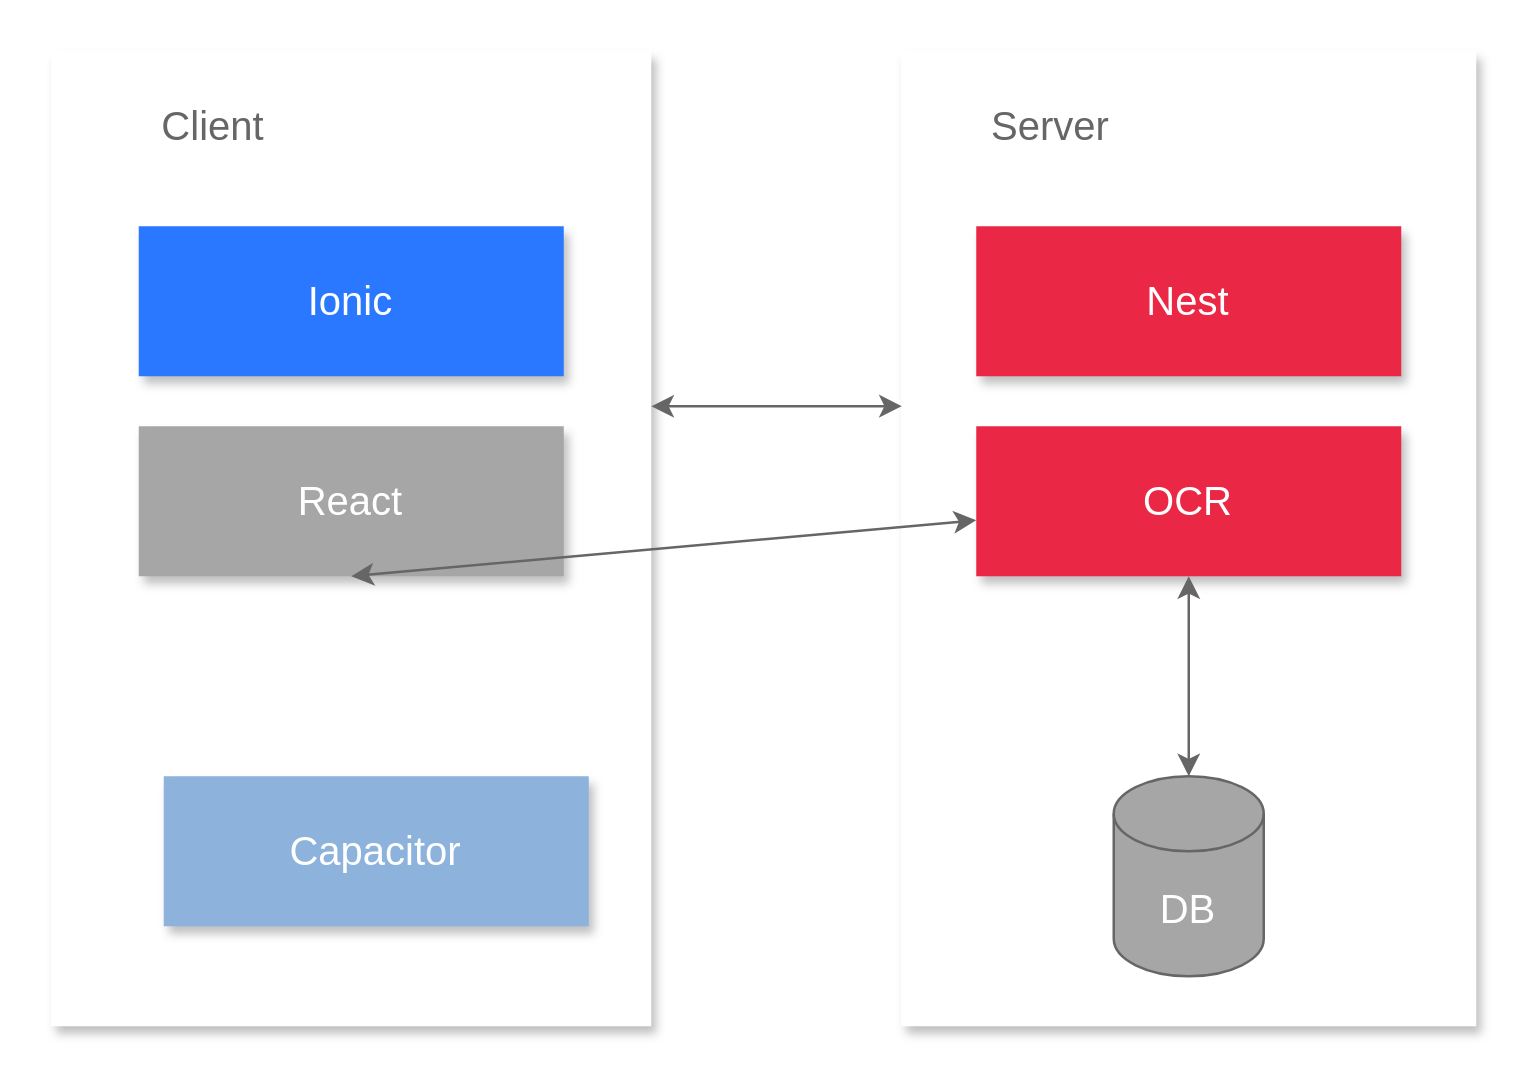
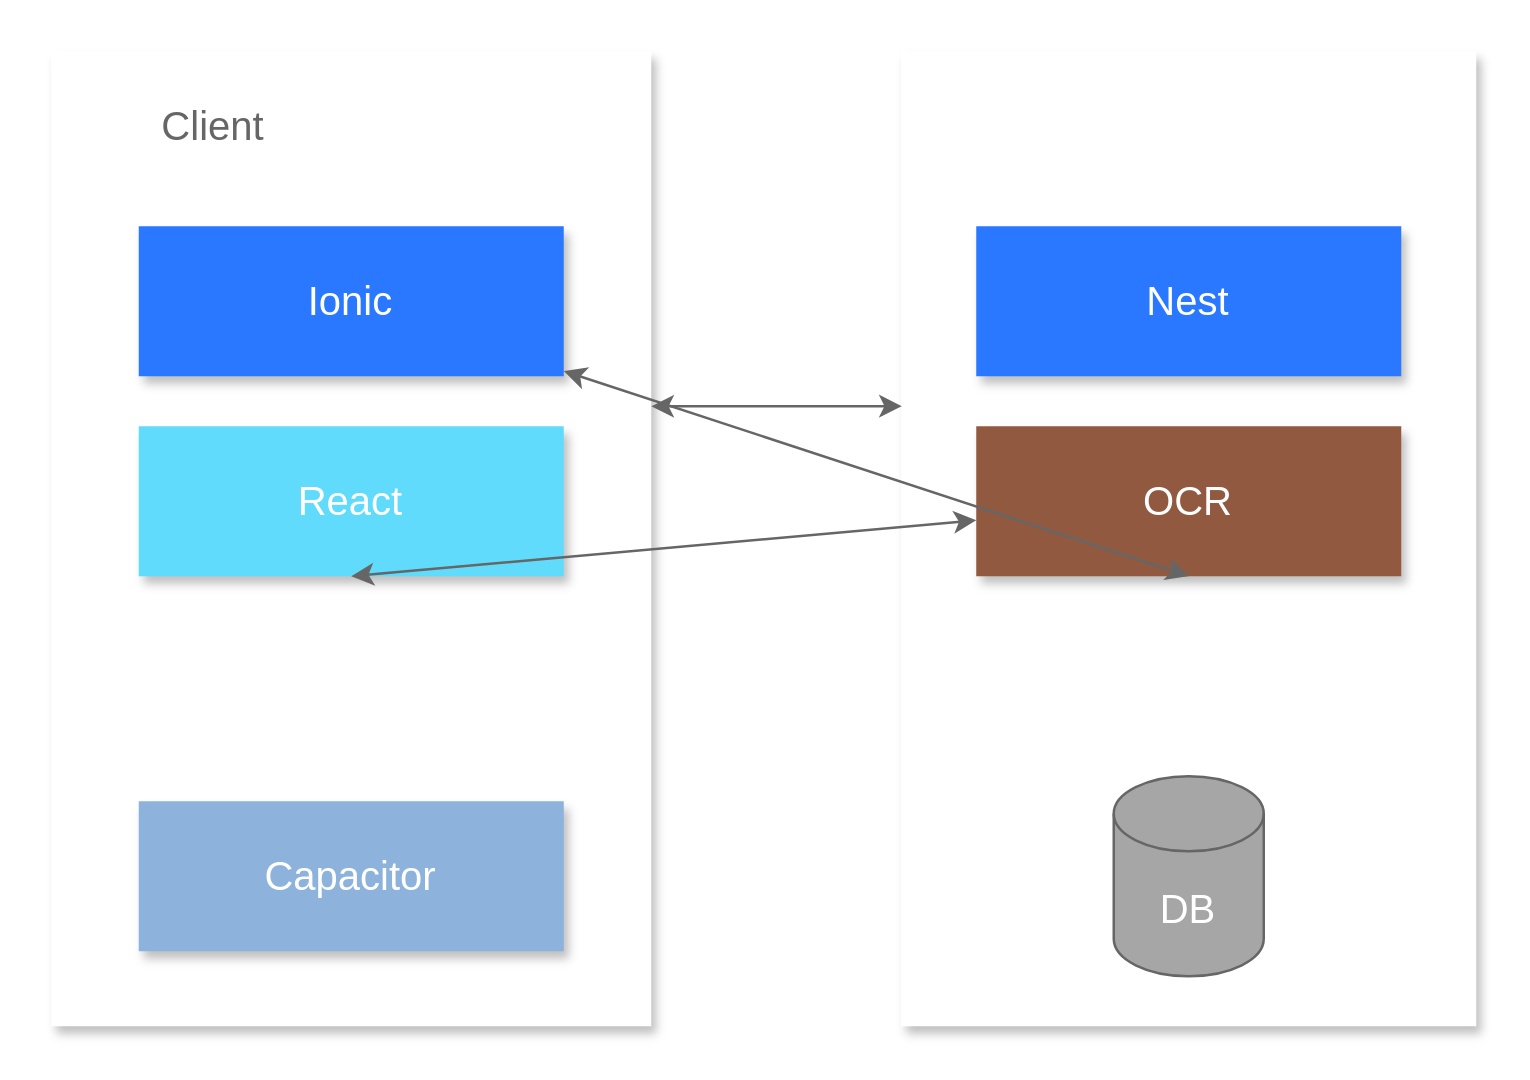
(1051, 126) -> none
(1189, 301) -> (1189, 301)
(351, 501) -> (351, 501)
(1189, 501) -> (1189, 501)
(1189, 676) -> (929, 491)
(376, 851) -> (351, 876)
